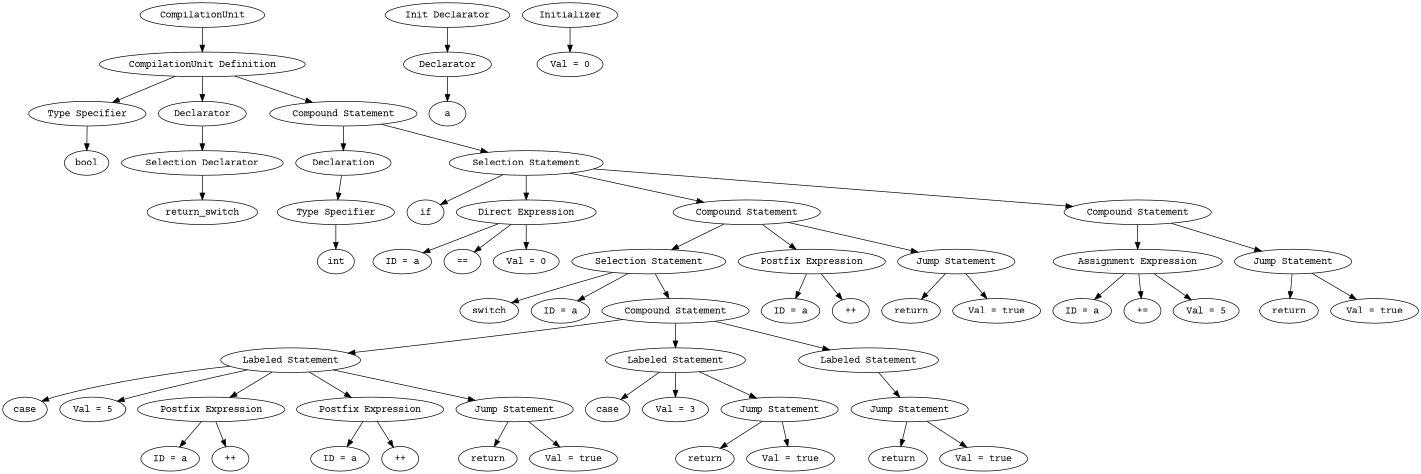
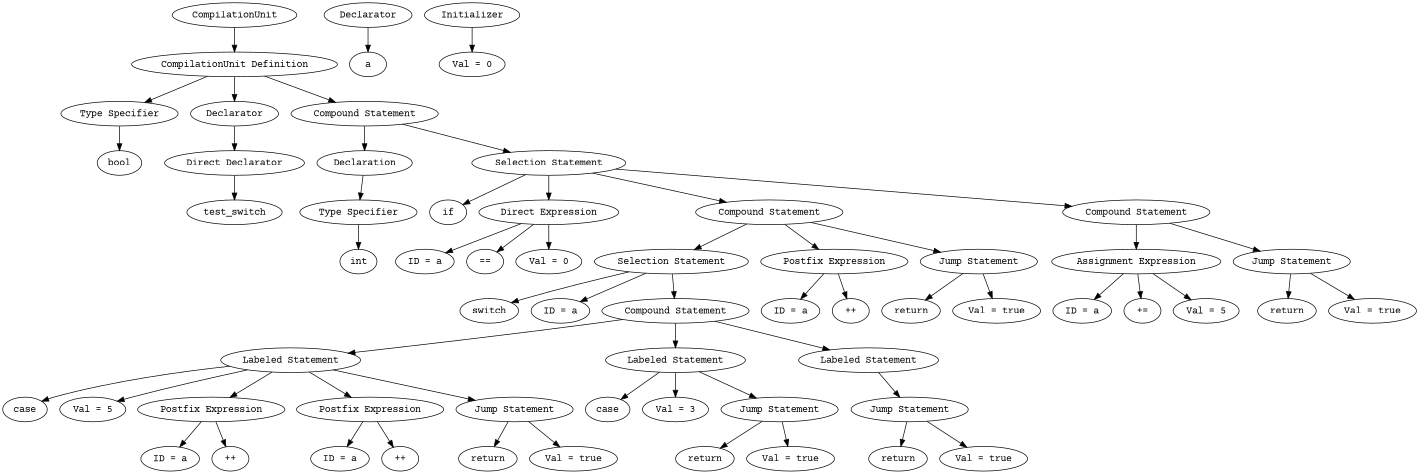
(447, 15) -> none
(202, 163) -> (235, 163)
(202, 212) -> (235, 212)
